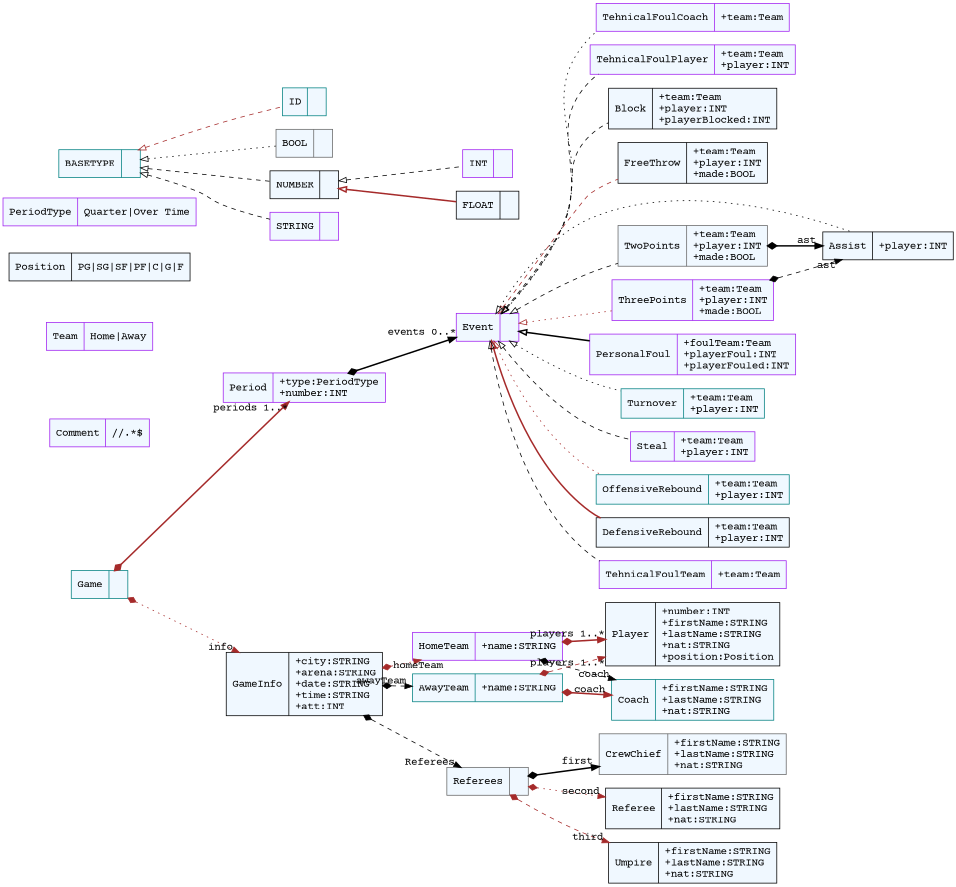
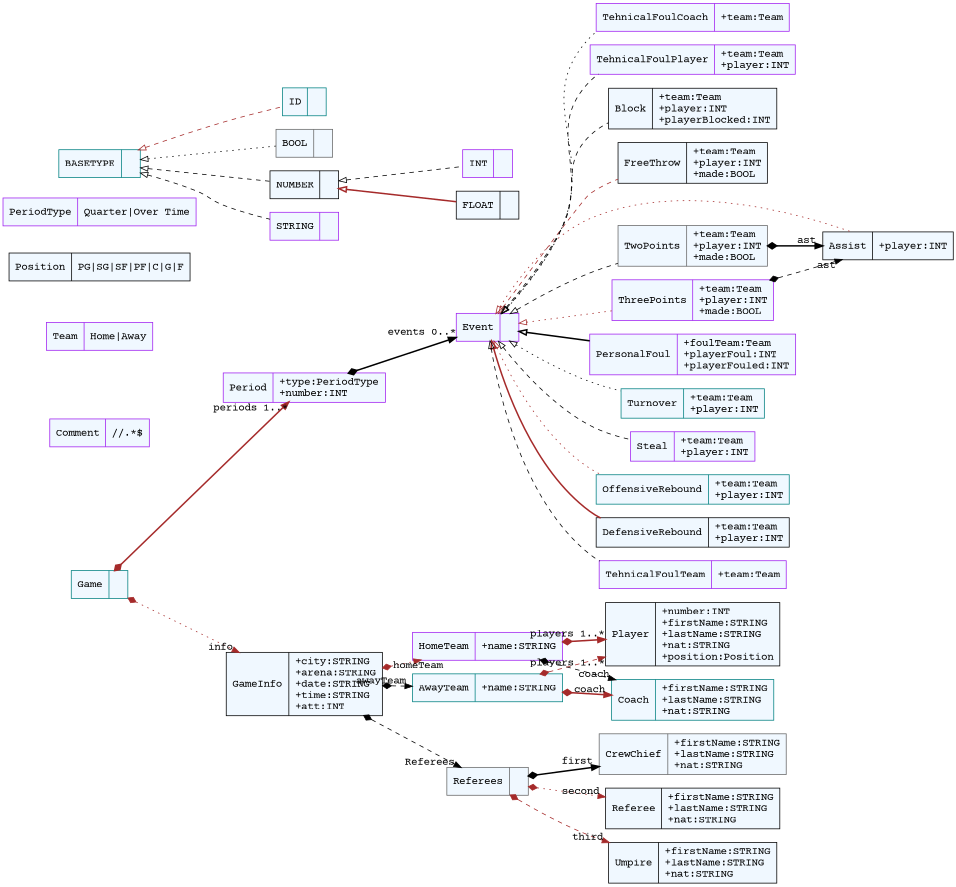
(658, 202) -> (658, 202)
